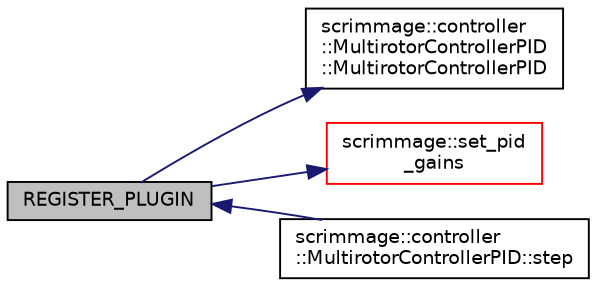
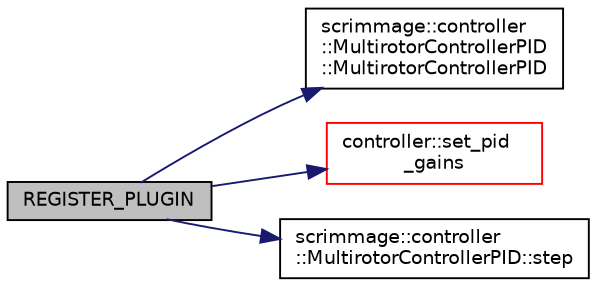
(434, 153) -> (434, 153)
(277, 213) -> (214, 228)
